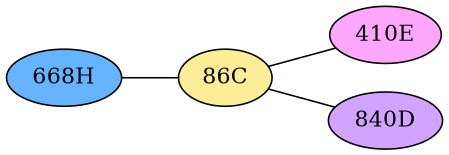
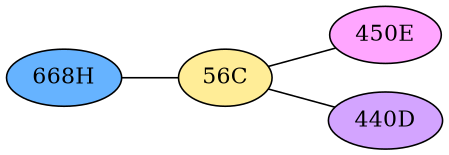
(385, 35) -> (385, 35)
(225, 78) -> (225, 78)
(385, 121) -> (385, 121)
